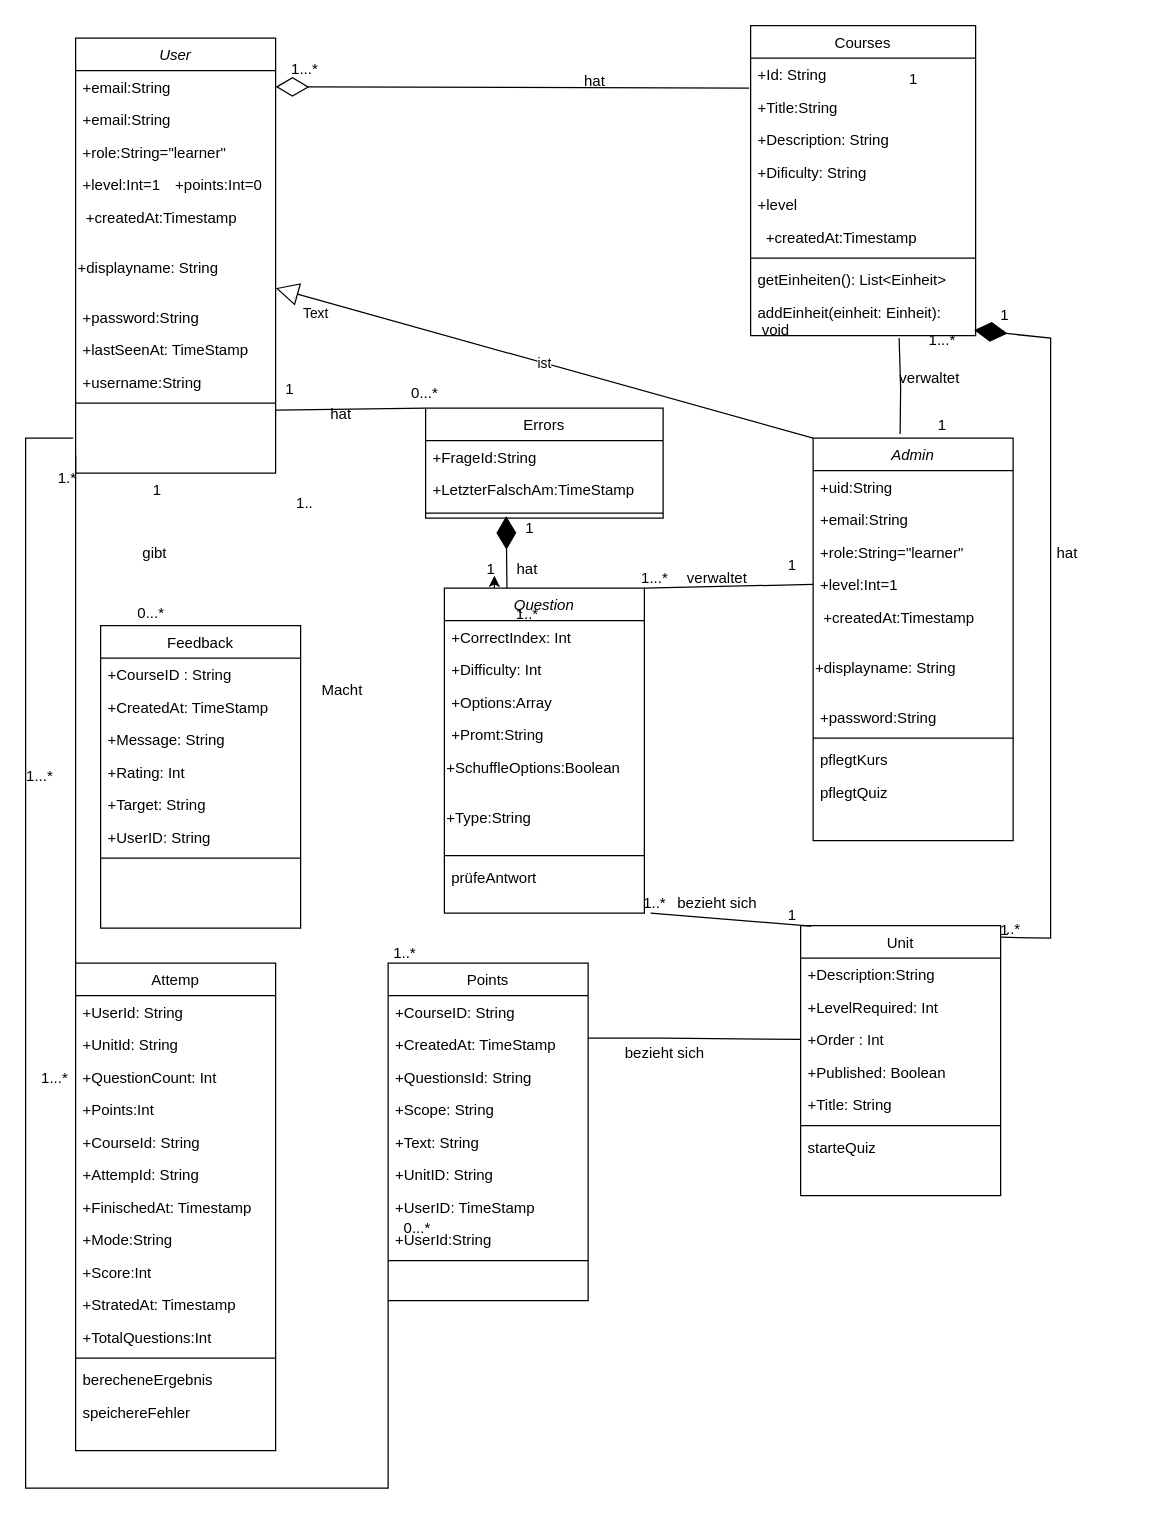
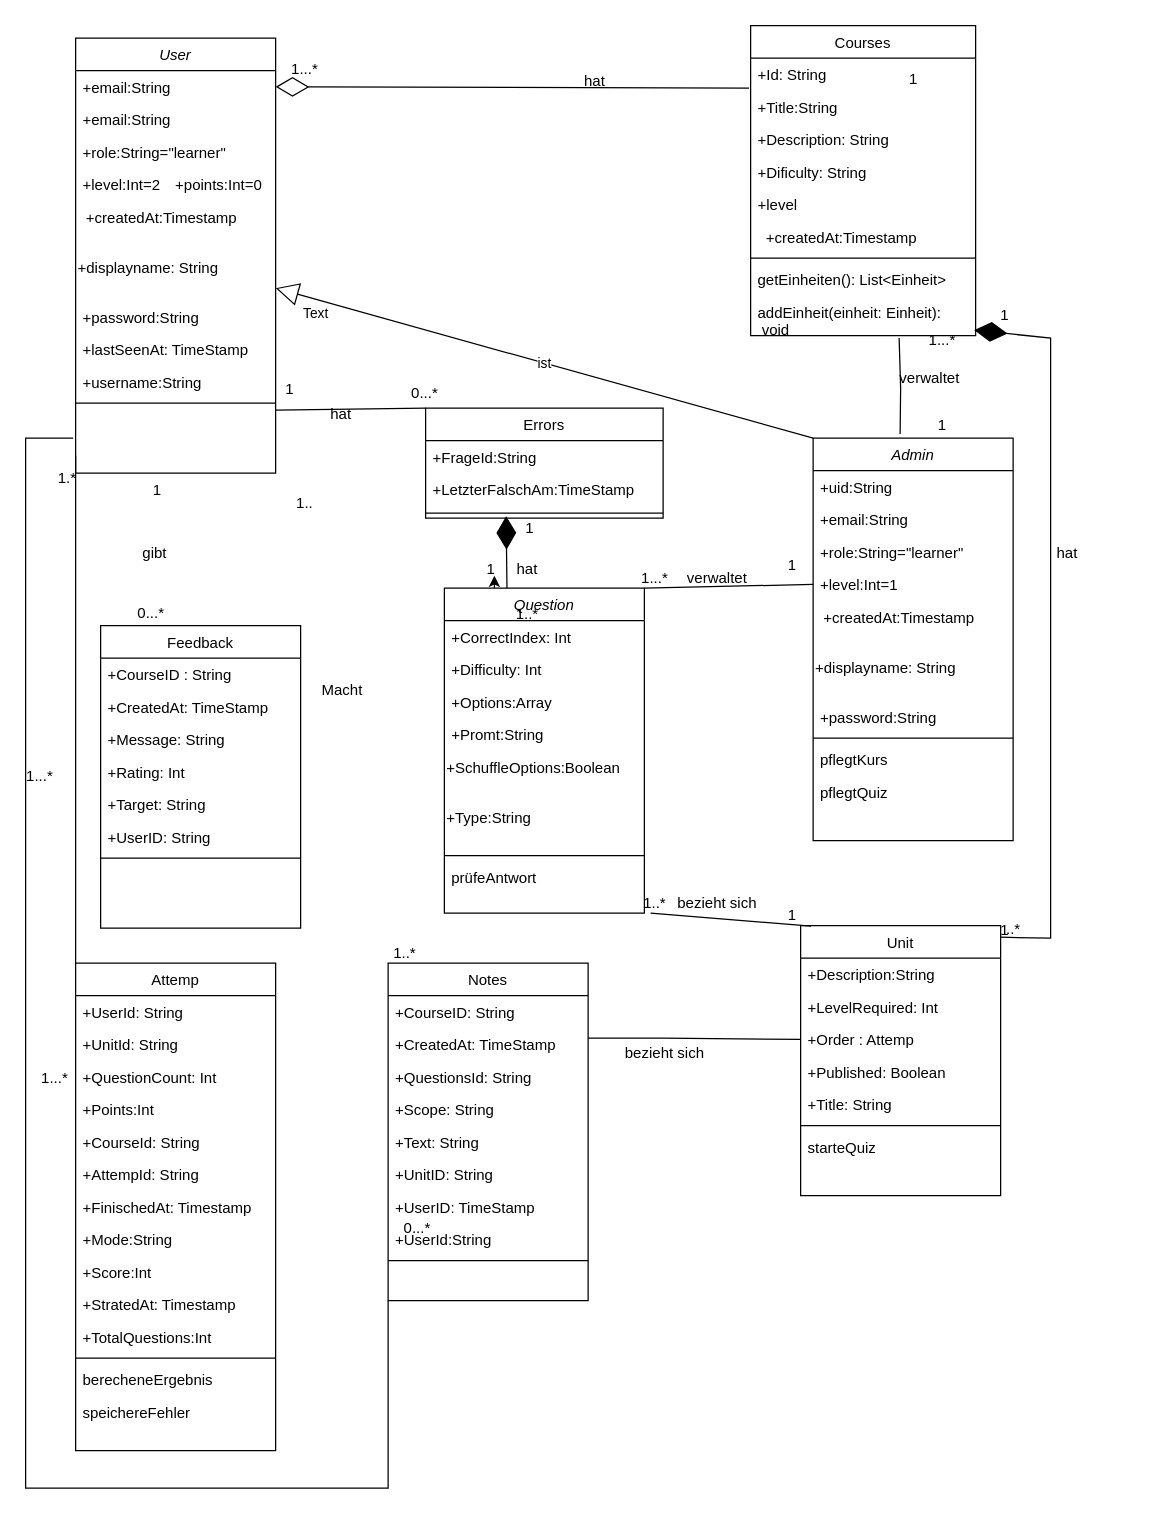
(182, 185) -> (182, 185)
(488, 980) -> (488, 980)
(852, 1040) -> (865, 1040)
